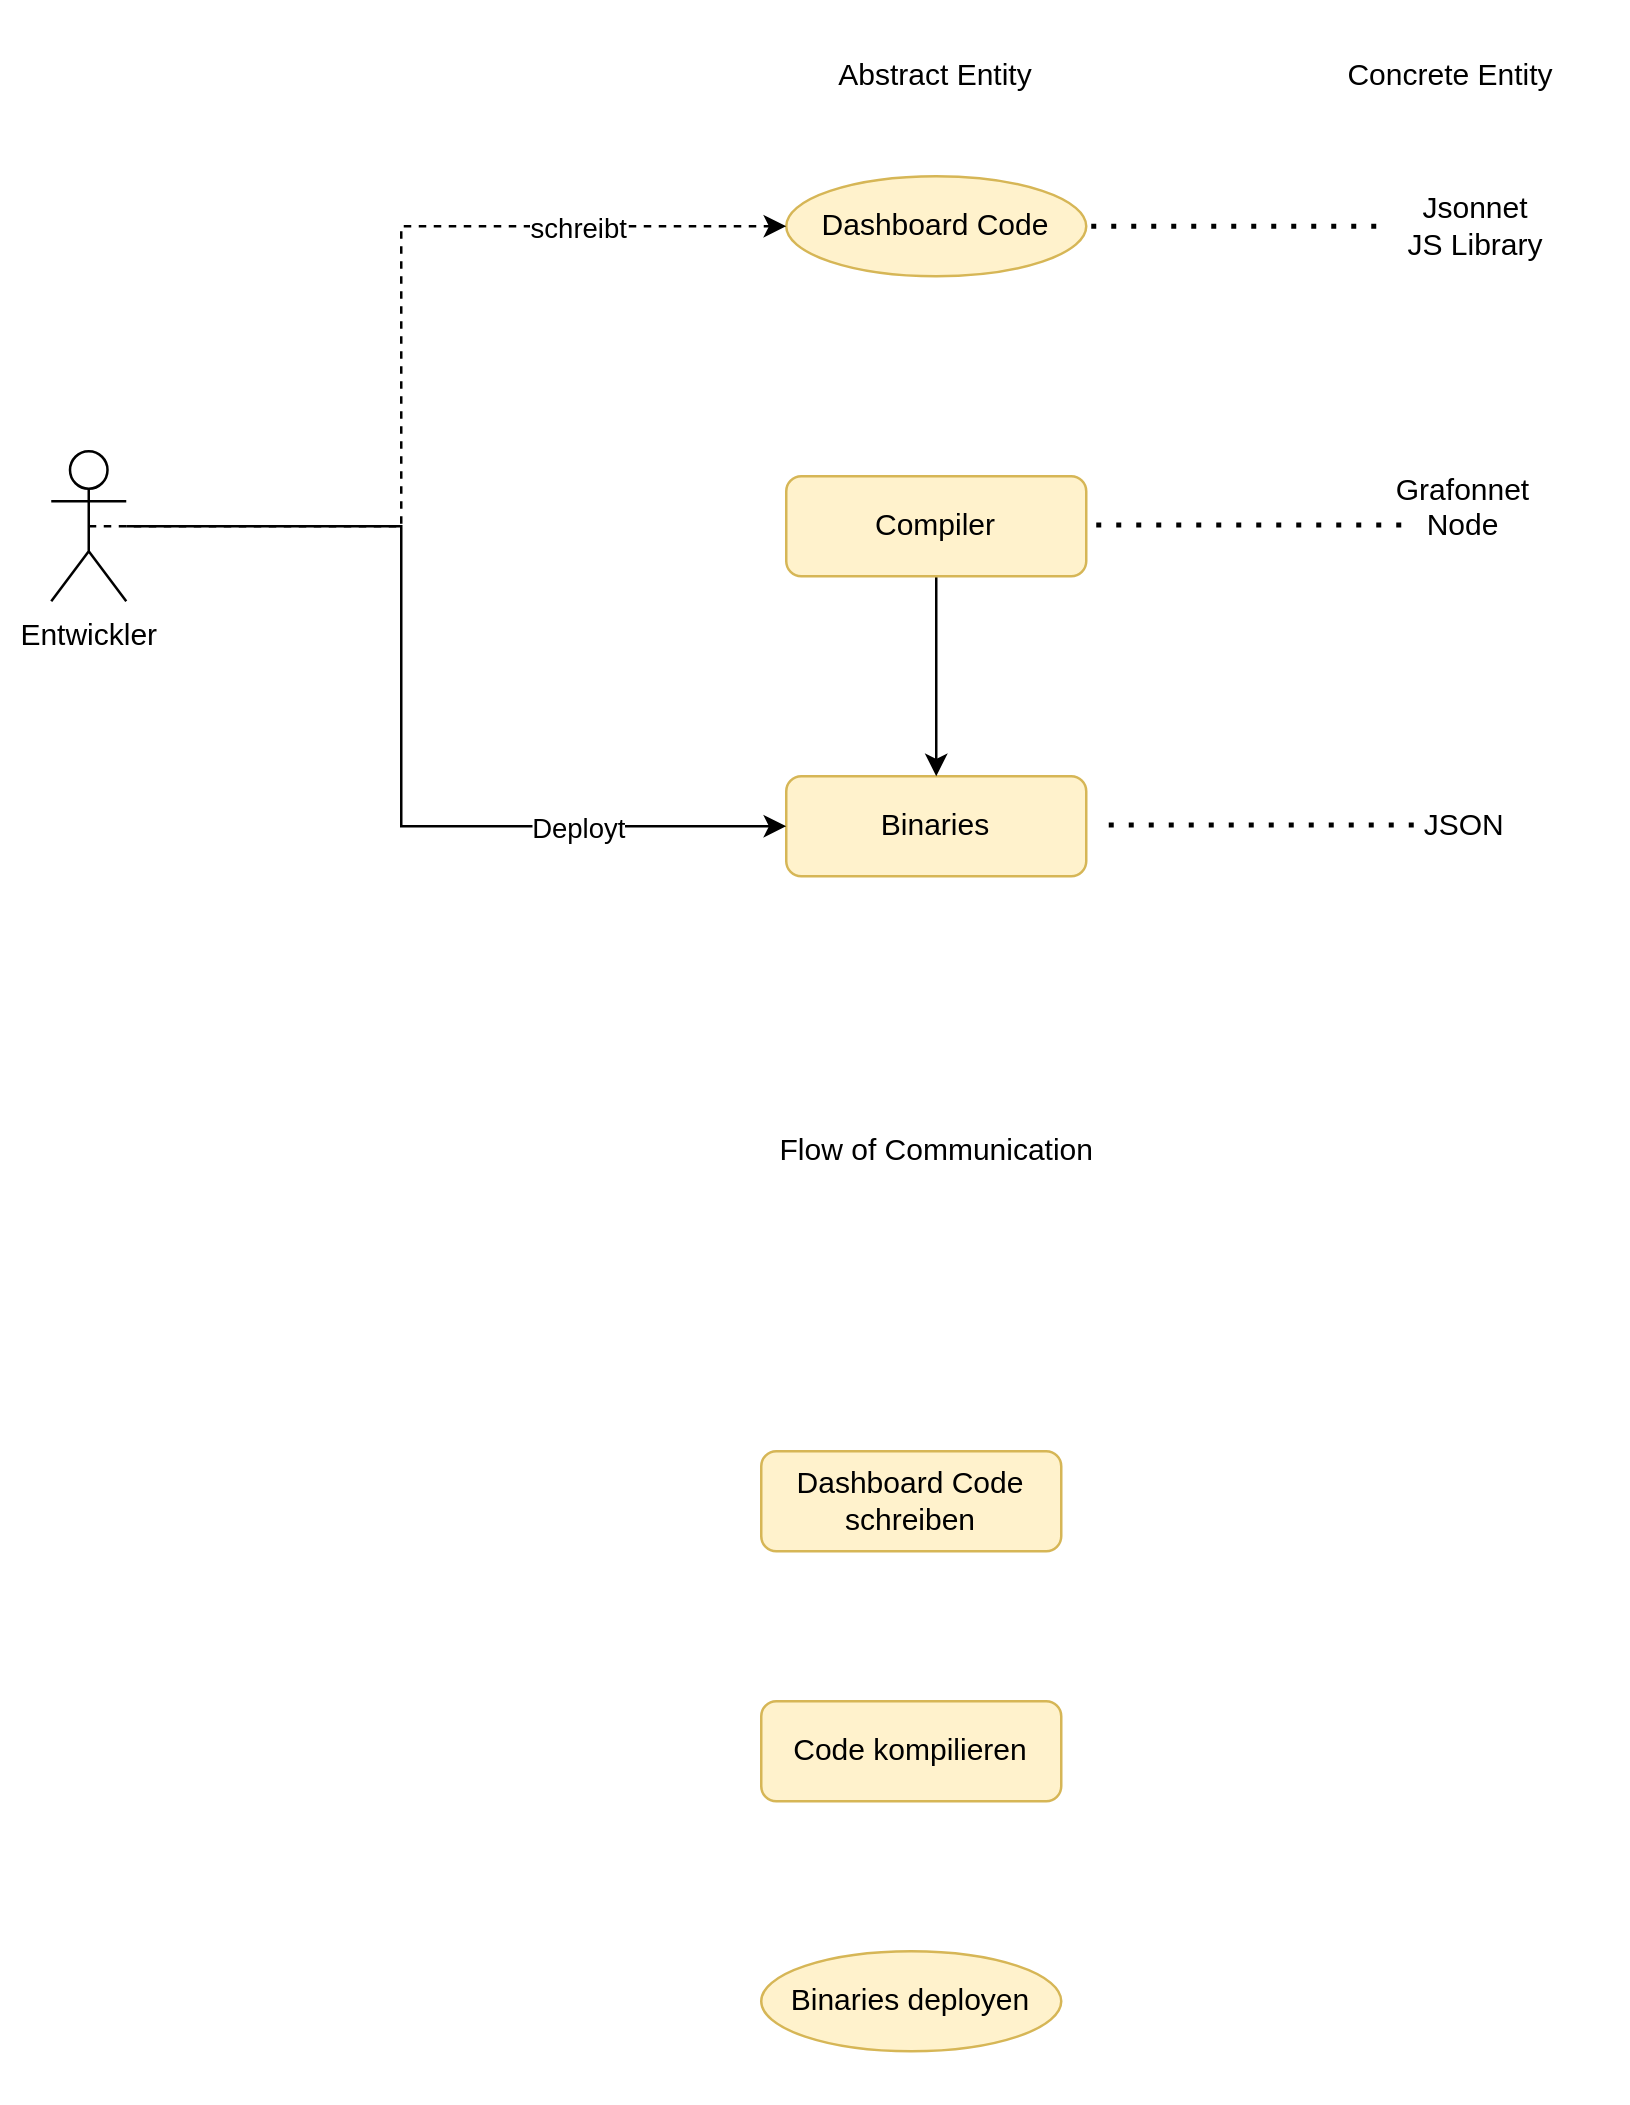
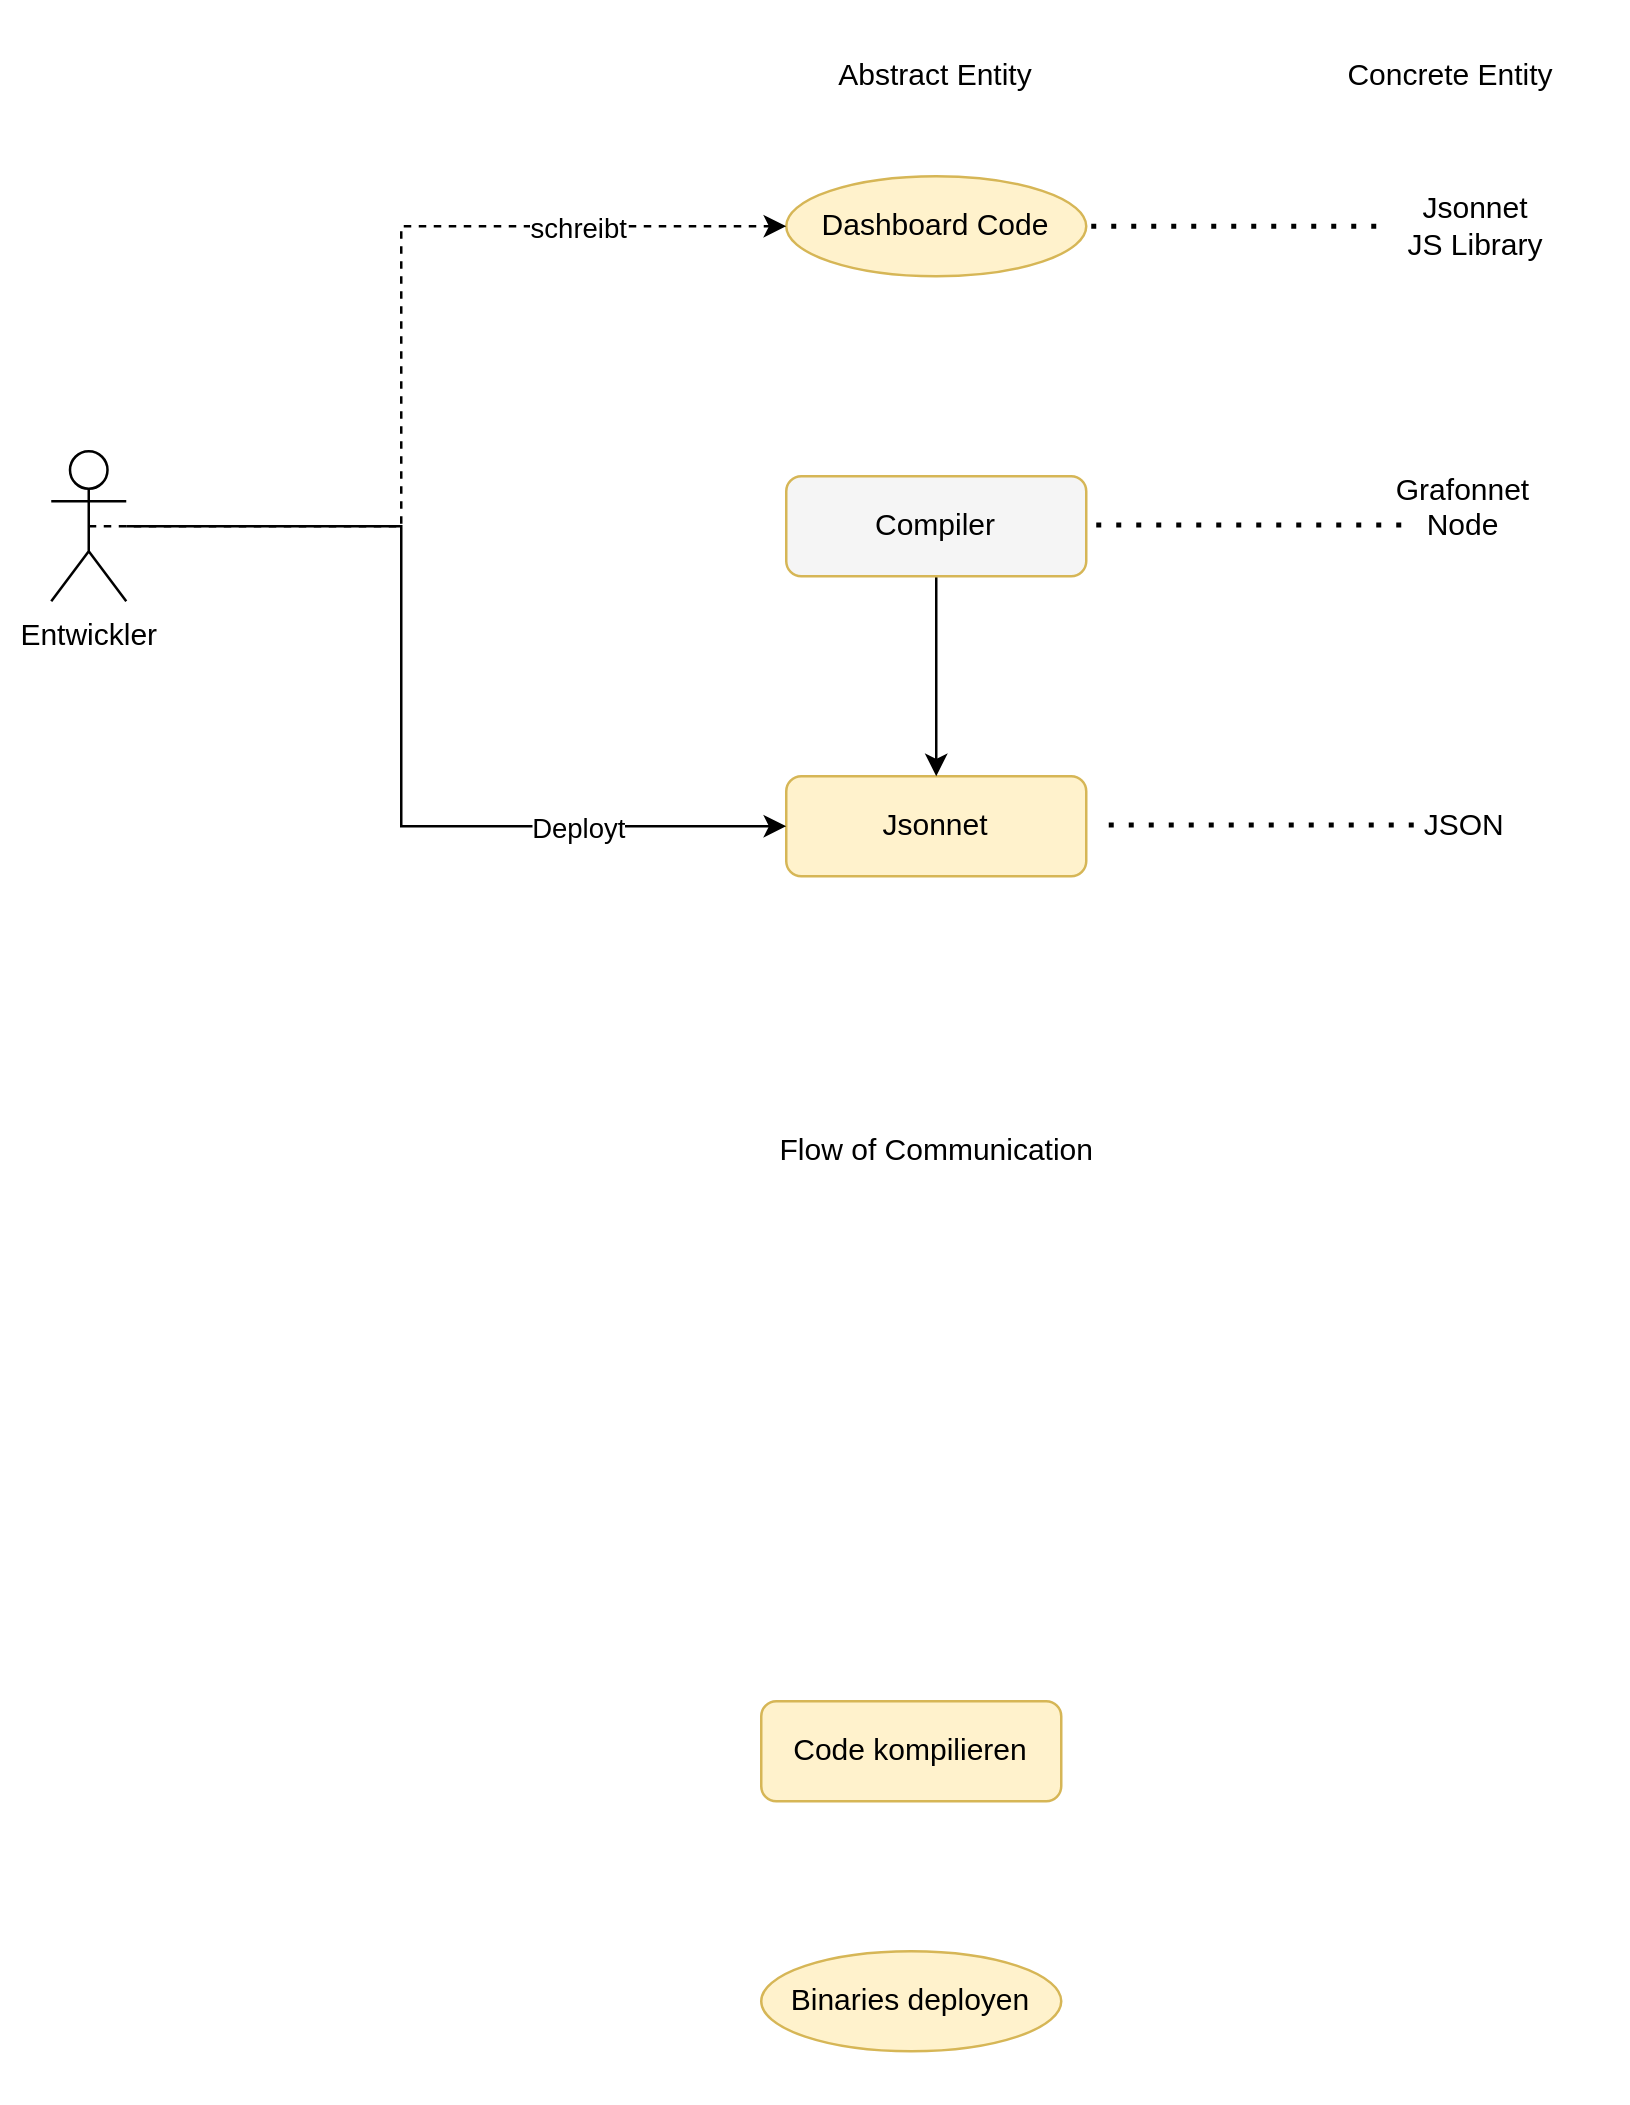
(936, 526) -> (936, 526)
(936, 826) -> (936, 826)
(911, 1501) -> none
